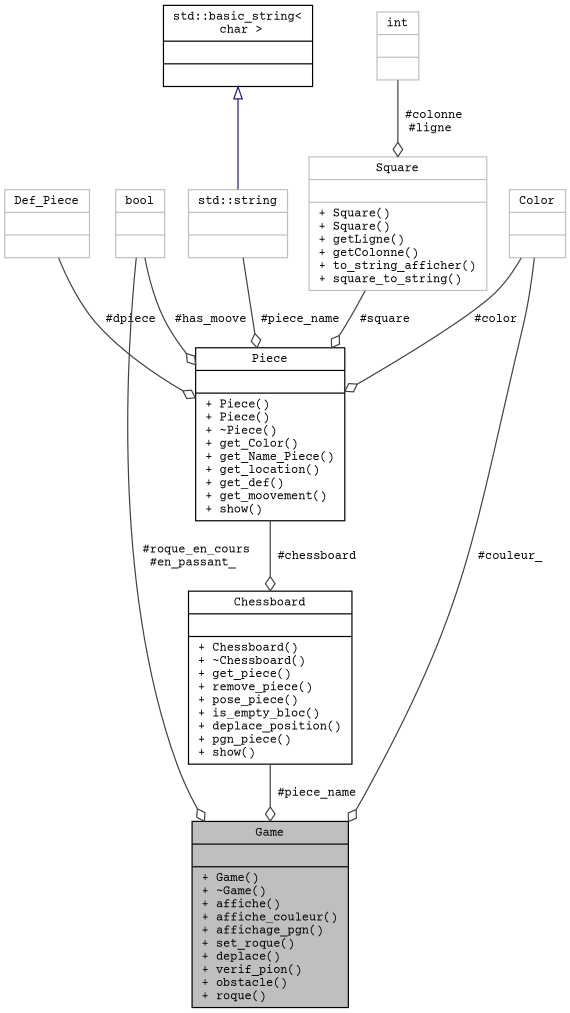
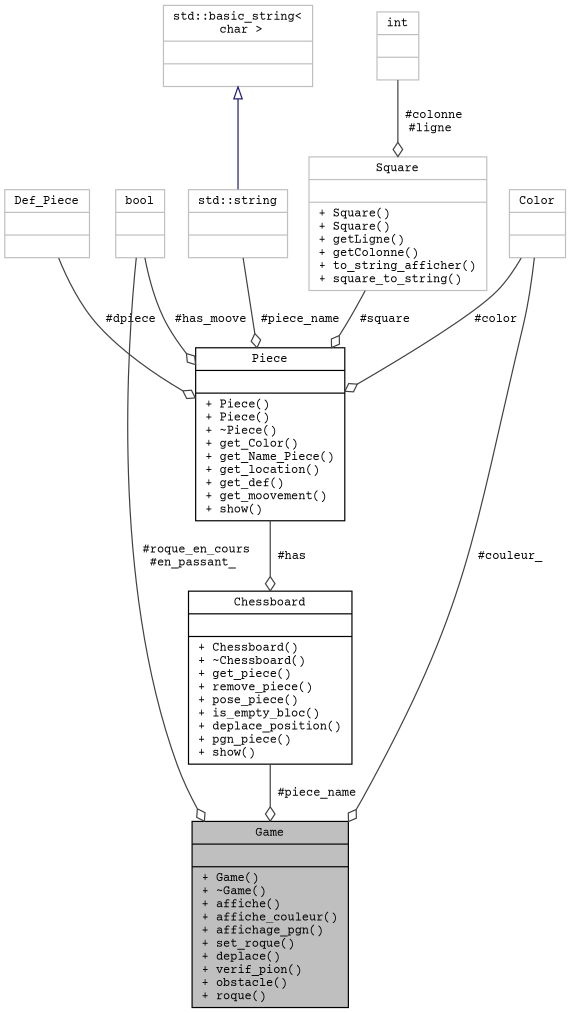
(238, 46) -> (238, 46)
(314, 556) -> (289, 556)
